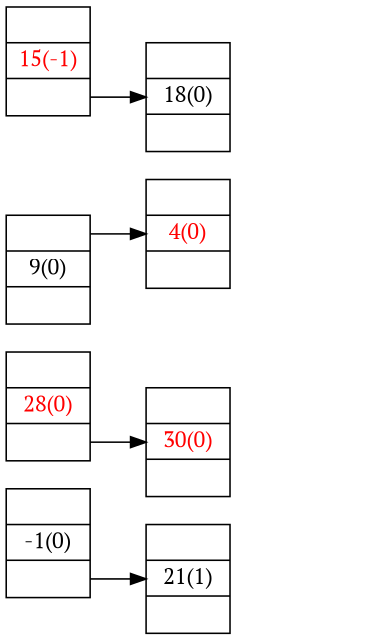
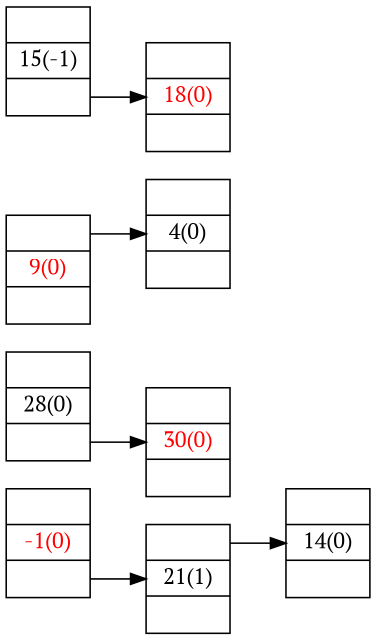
(48, 61) -> (48, 61)
(188, 97) -> (188, 97)
(188, 234) -> (188, 234)
(48, 270) -> (48, 270)
(48, 406) -> (48, 406)
(48, 543) -> (48, 543)
none -> (328, 543)
